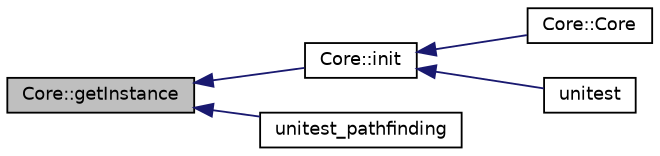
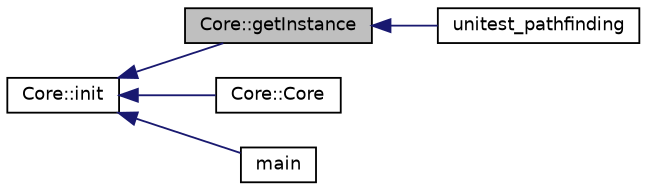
(259, 74) -> (180, 57)
(590, 95) -> (278, 165)
